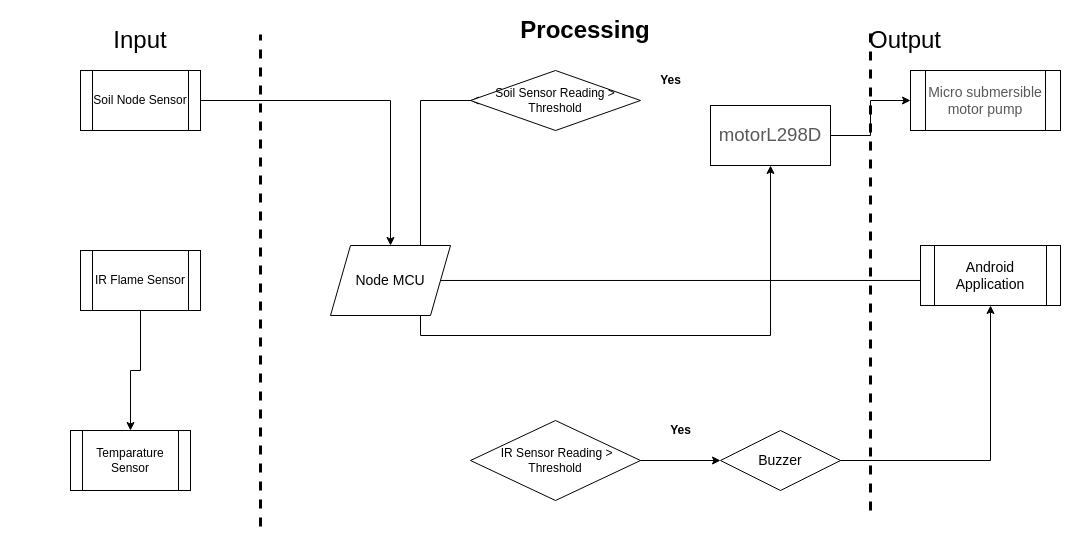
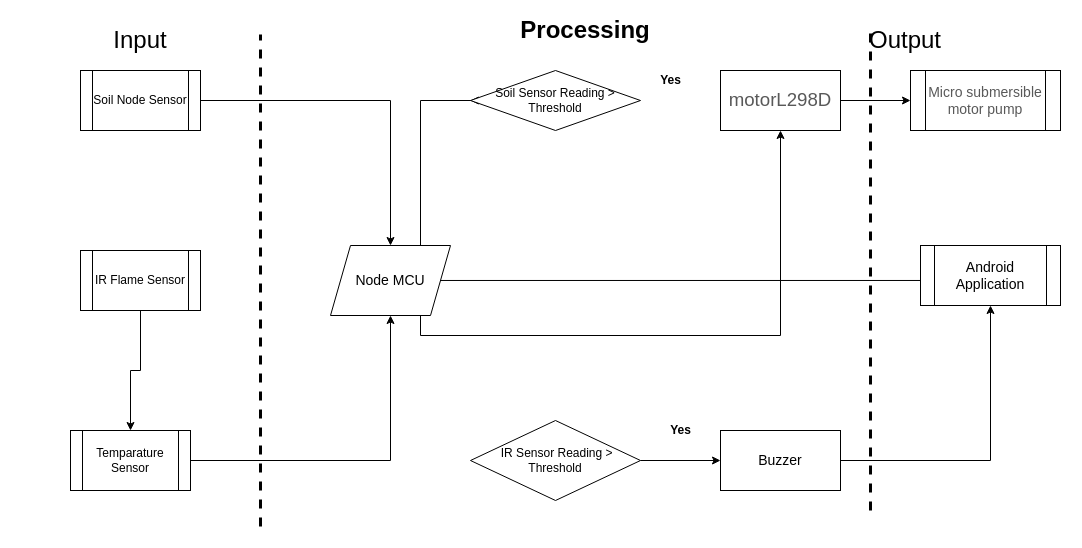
(771, 136) -> (781, 101)
none -> (360, 461)
(781, 461) -> (781, 461)
